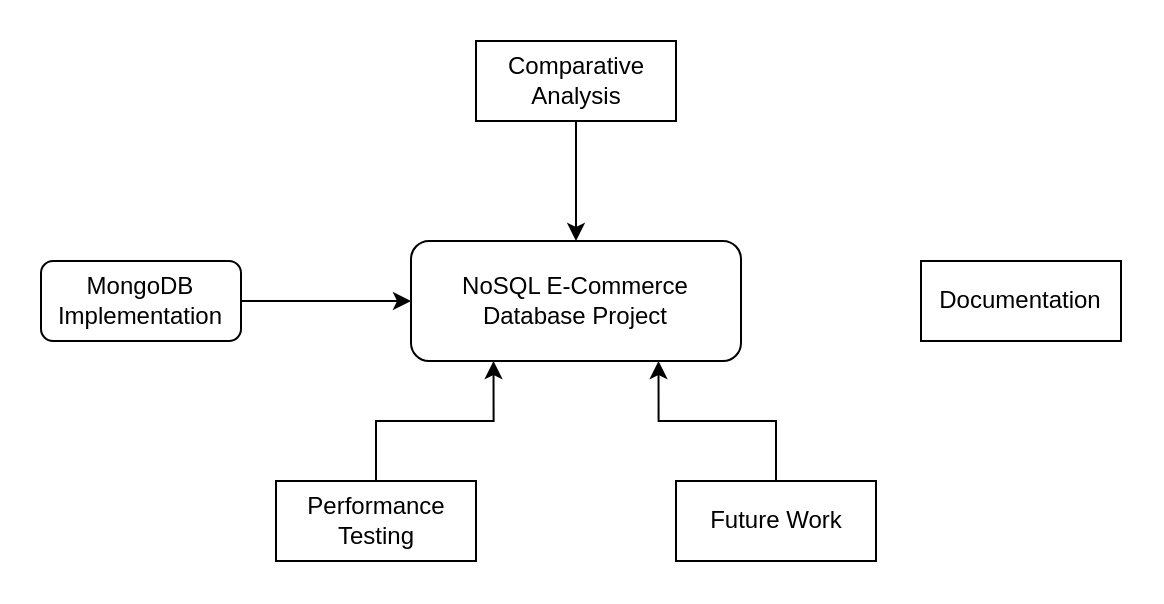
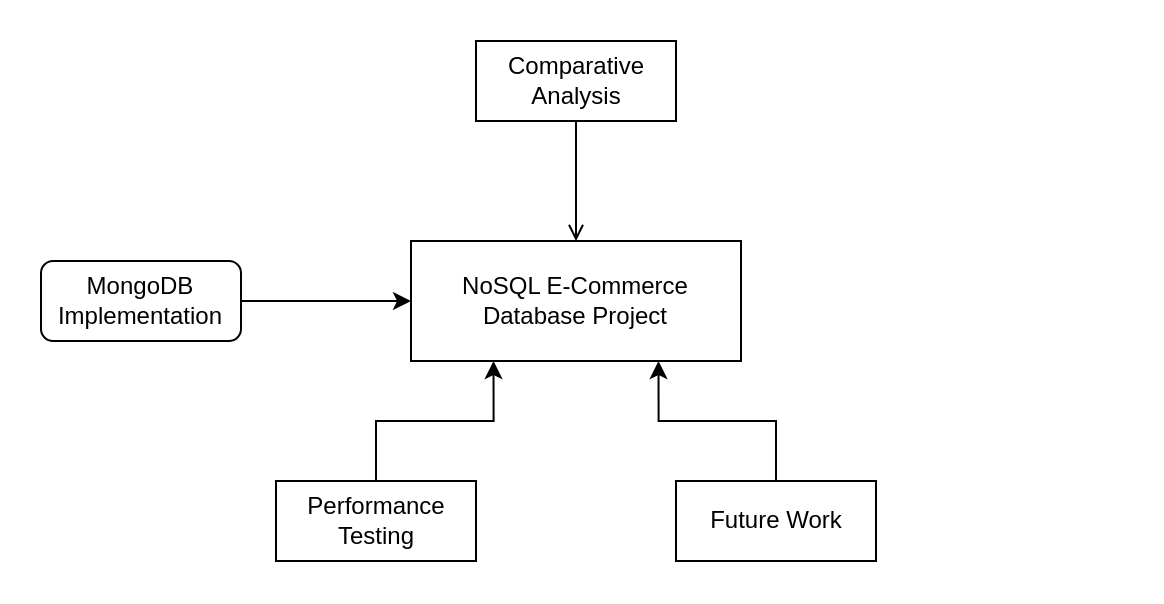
(576, 226) -> (576, 228)
(576, 301) -> (576, 301)
(1021, 301) -> none
